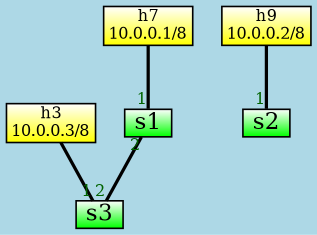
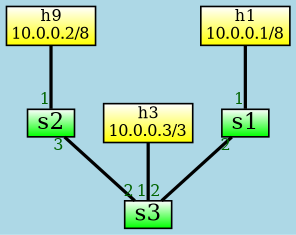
(148, 26) -> (245, 26)
(51, 123) -> (148, 123)
none -> (100, 169)
